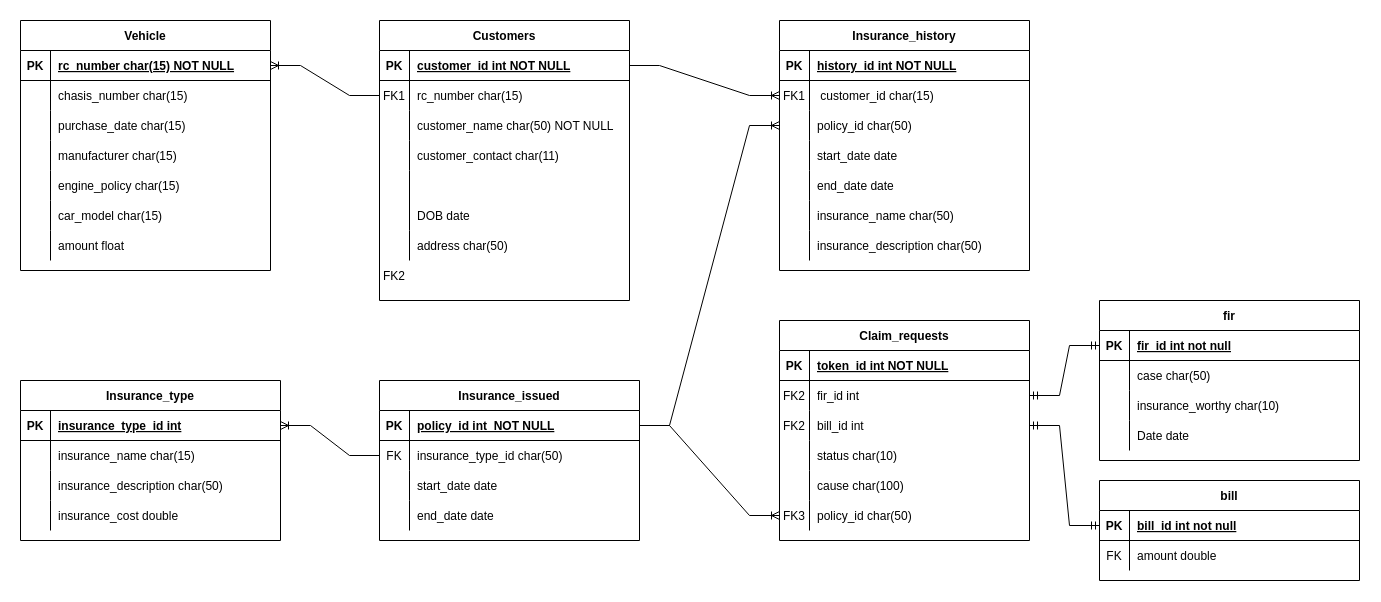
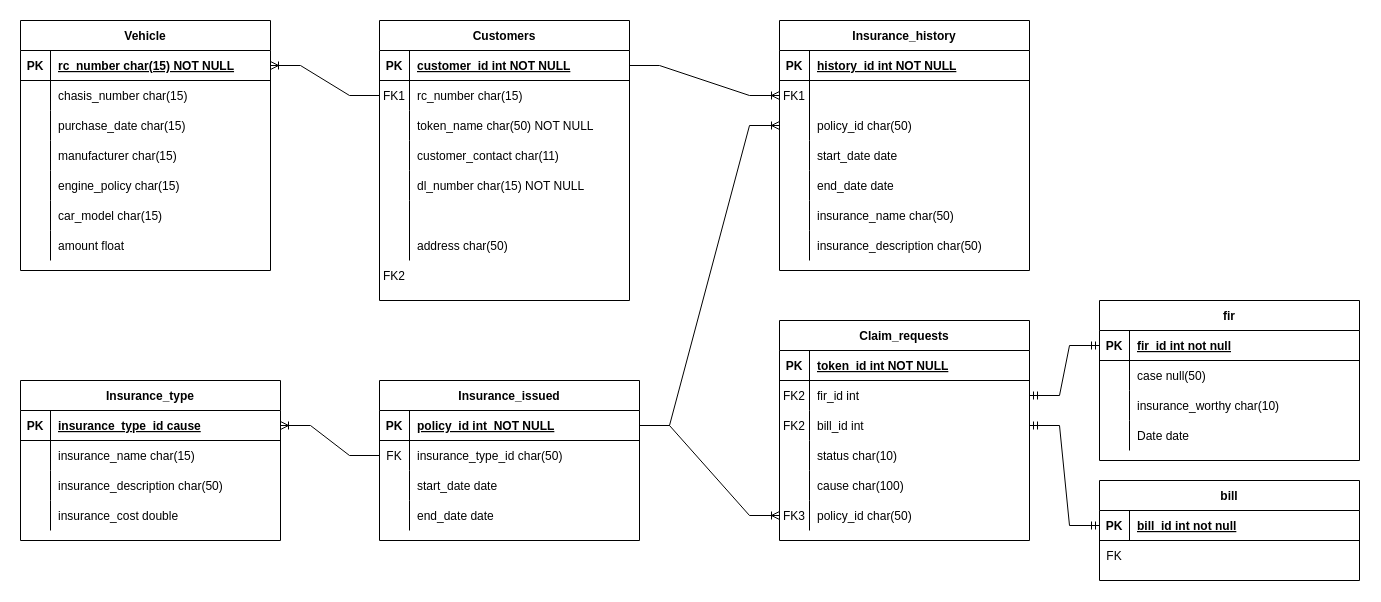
(920, 96) -> none
(516, 126) -> (506, 126)
none -> (520, 186)
(520, 216) -> none
(1179, 376) -> (1176, 376)
(122, 426) -> (131, 426)
(1245, 556) -> none
